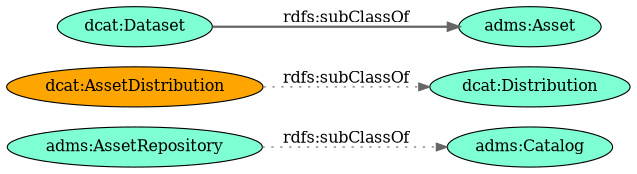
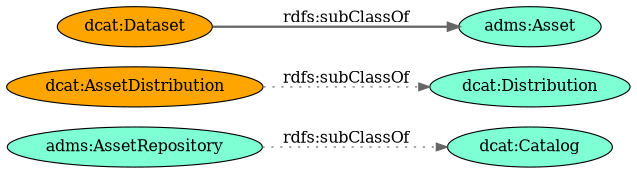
(135, 27) -> (135, 27)
(530, 147) -> (530, 147)
